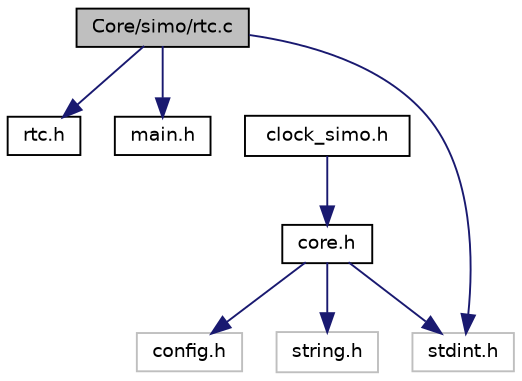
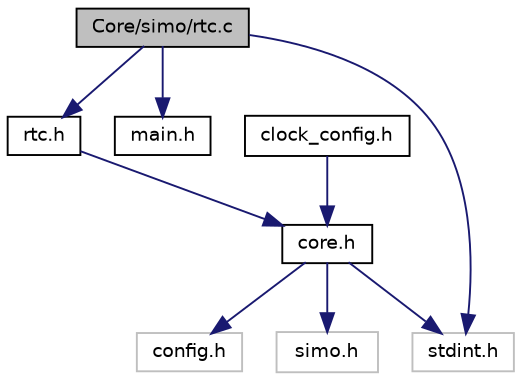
(327, 136) -> (327, 136)
none -> (173, 185)
(327, 352) -> (327, 352)
